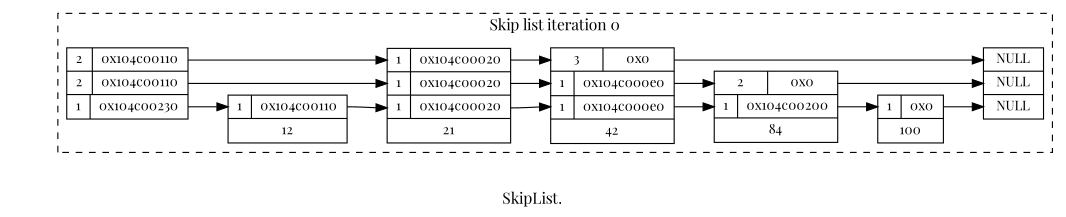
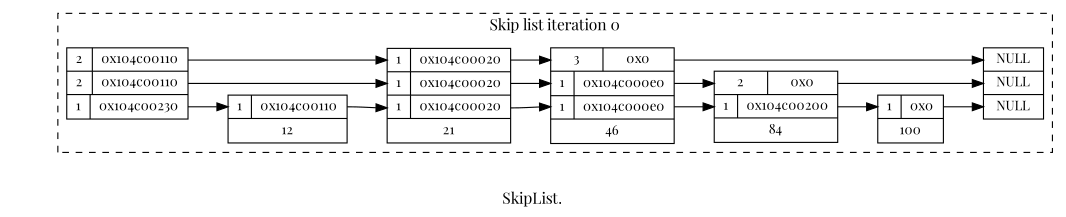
(612, 131) -> (612, 131)
